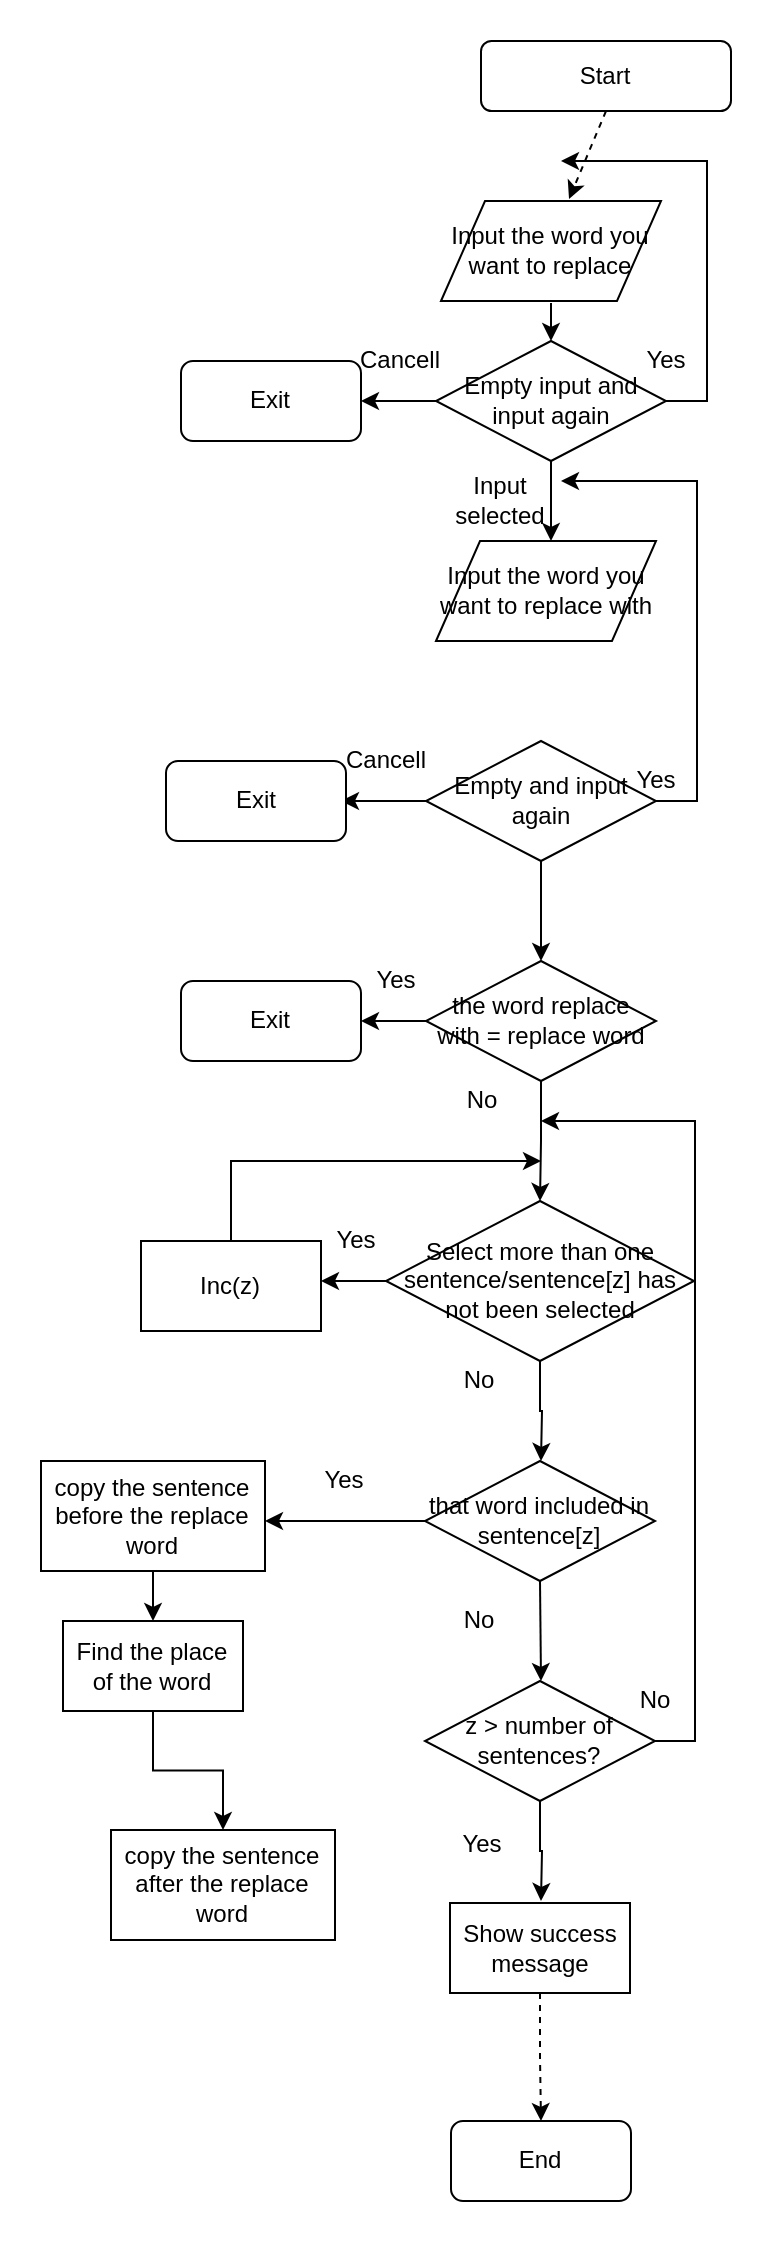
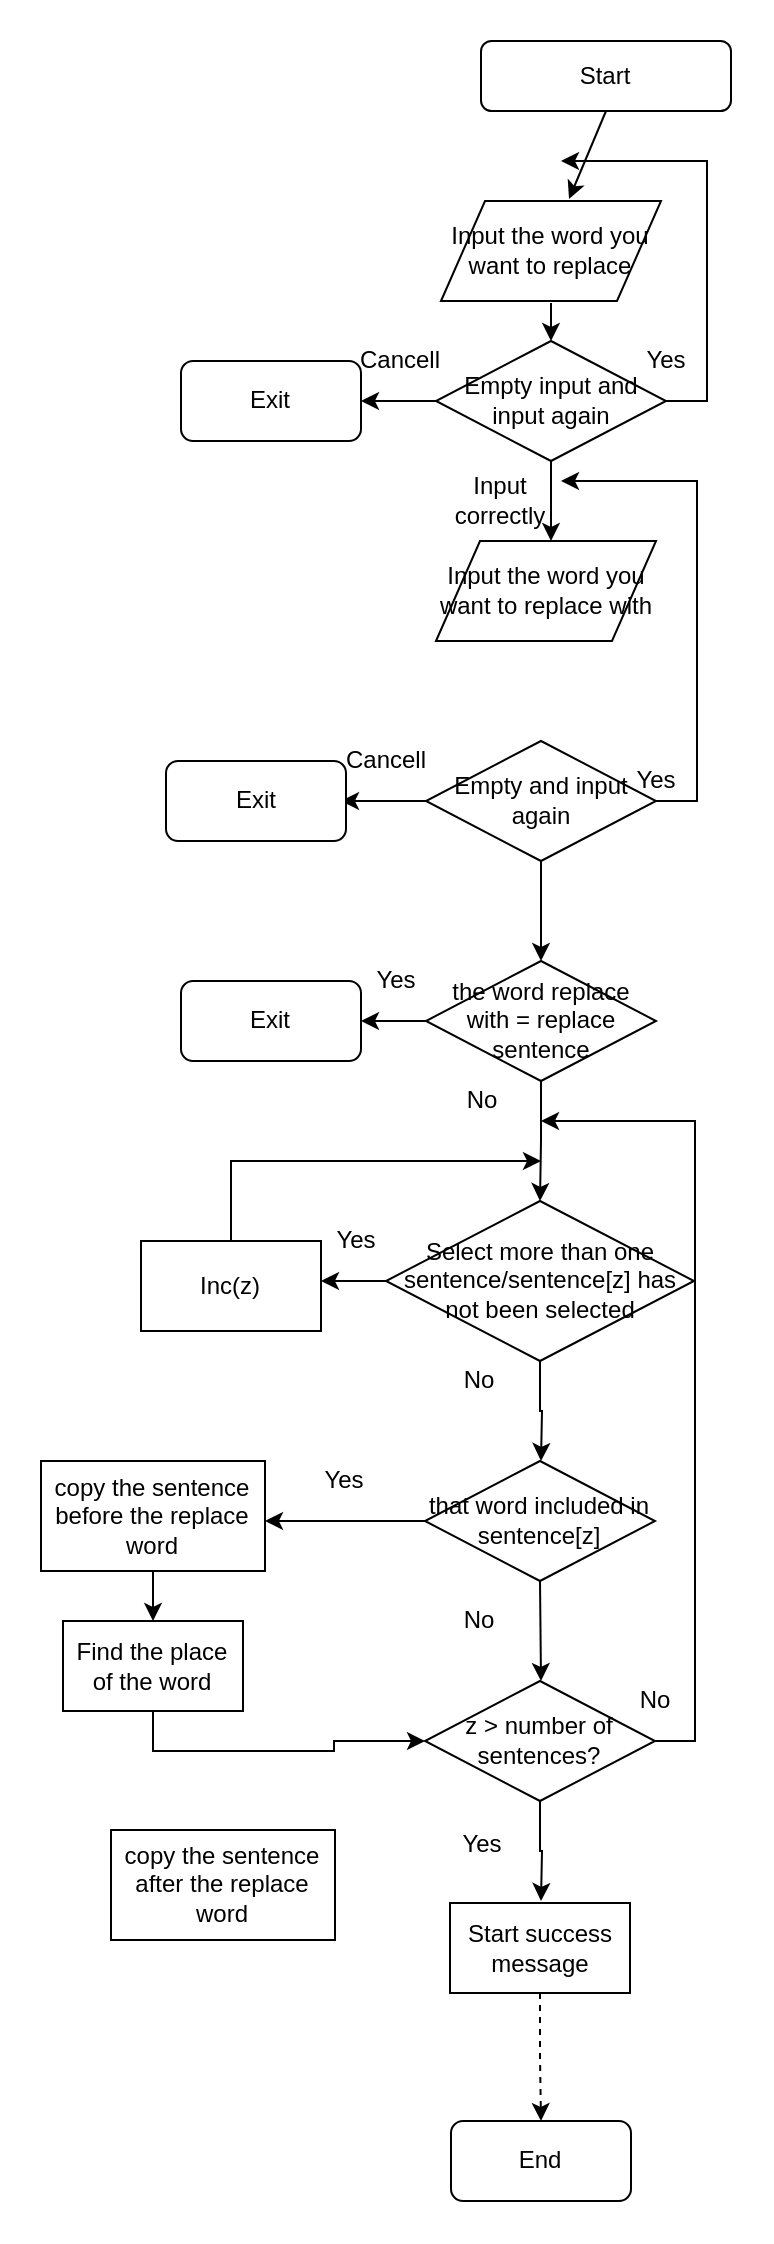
(596, 134) -> (596, 134)
(501, 501) -> (501, 501)
(542, 1021) -> (542, 1021)
(200, 1771) -> (286, 1751)
(541, 1949) -> (541, 1949)
